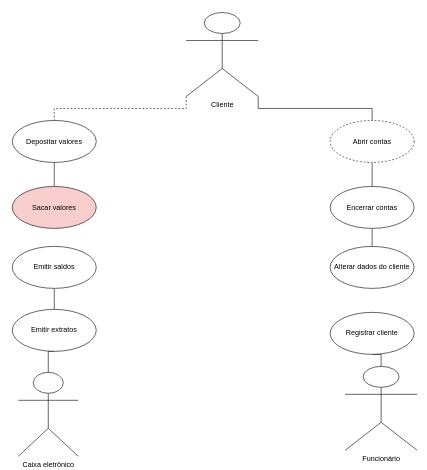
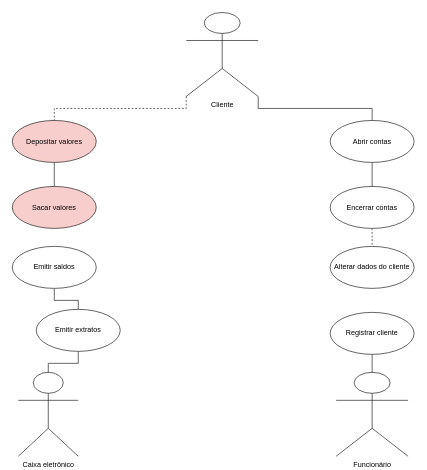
(54, 141) -> (54, 141)
(372, 141) -> (372, 141)
(372, 237) -> (372, 237)
(54, 330) -> (78, 330)
(381, 408) -> (372, 414)
